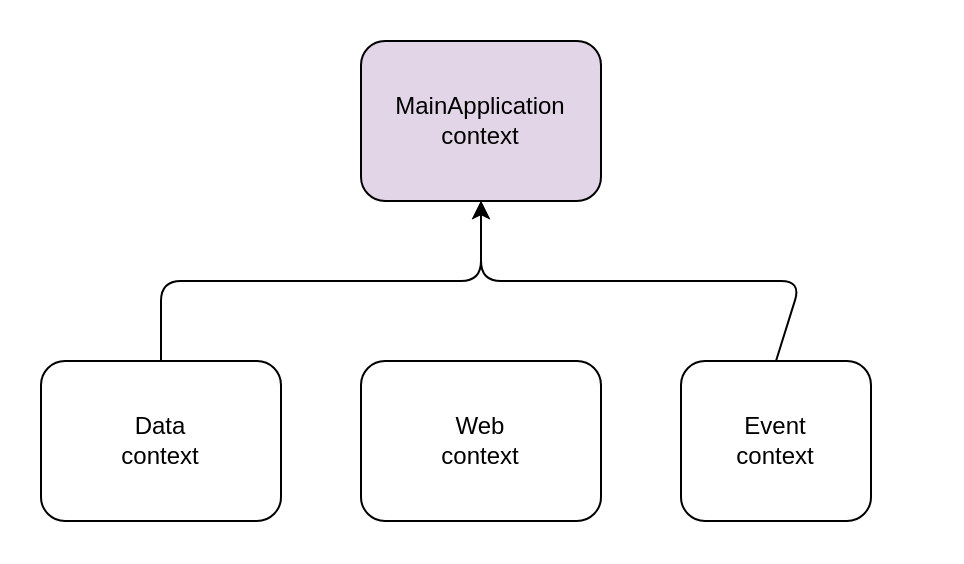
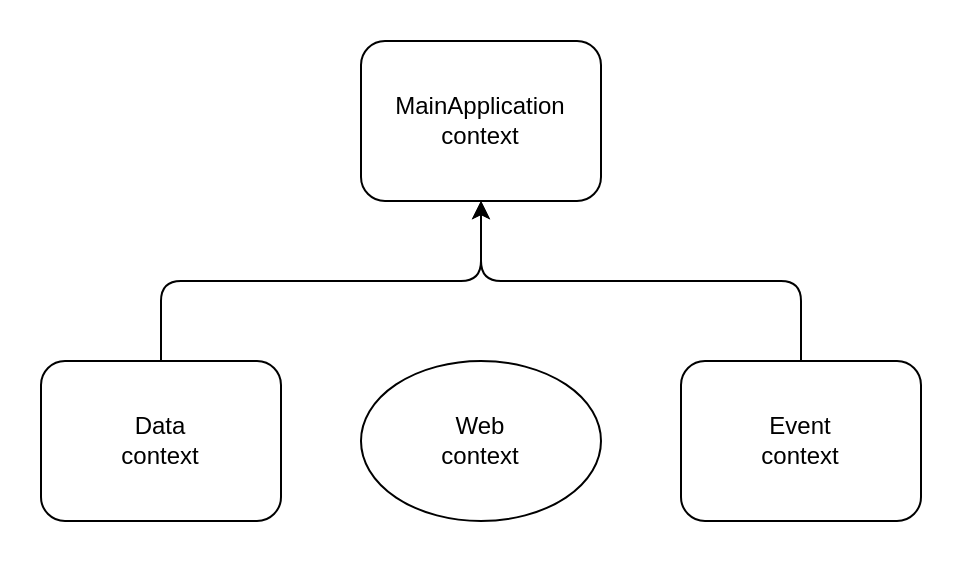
(481, 121) -> (481, 121)
(481, 441) -> (481, 441)
(776, 441) -> (801, 441)
